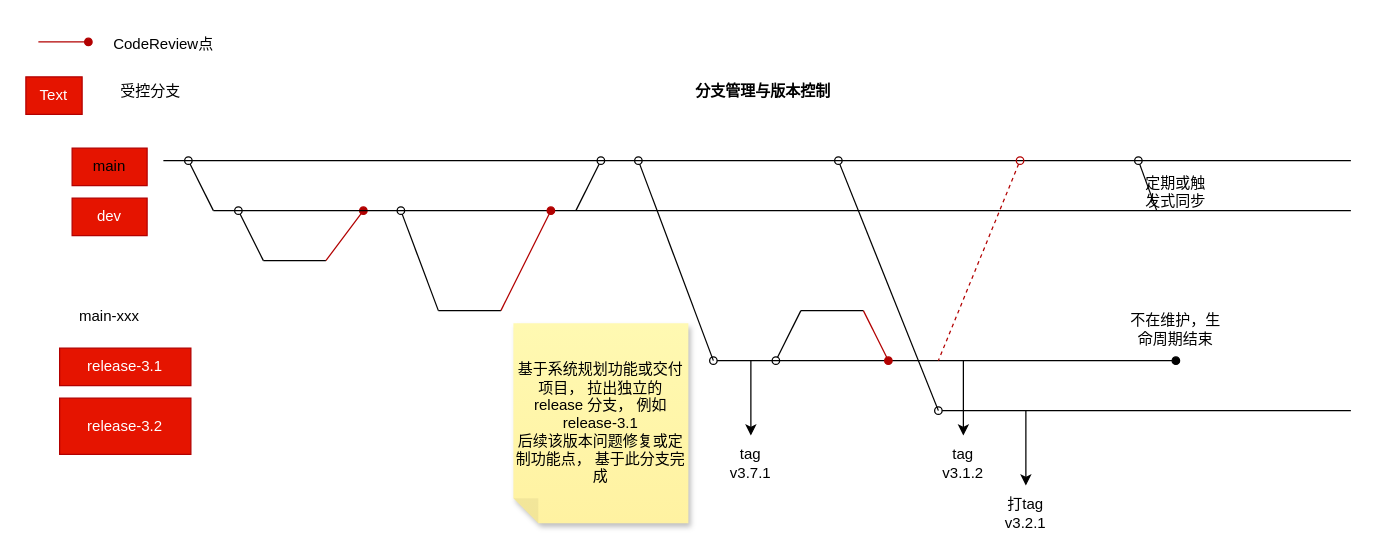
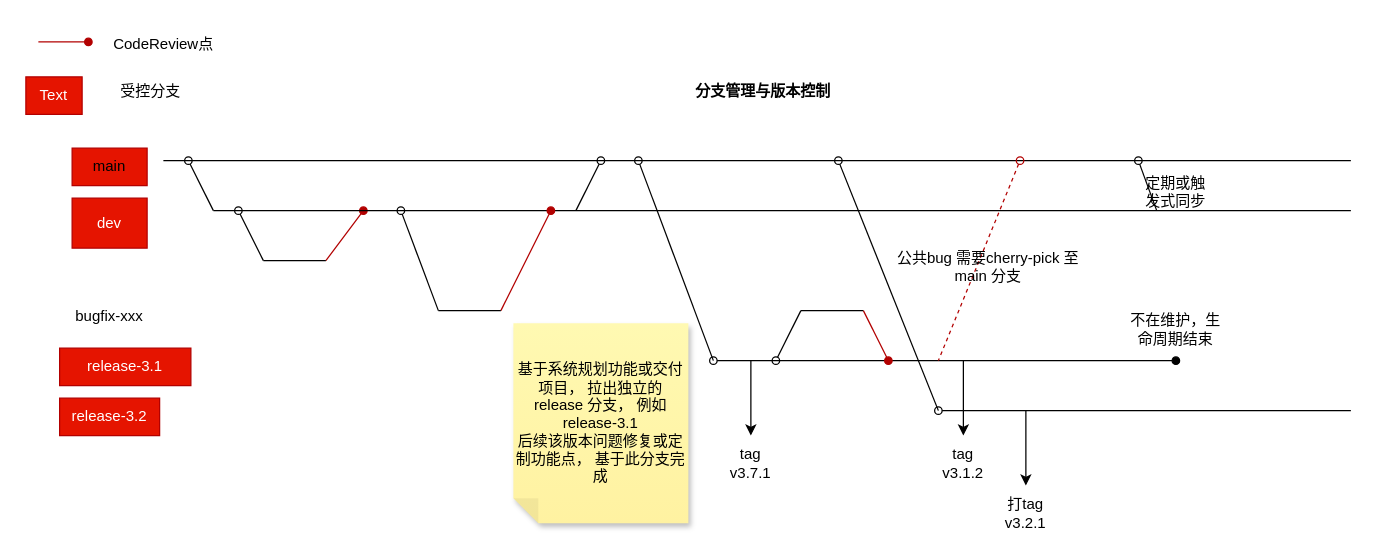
(109, 217) -> (109, 223)
none -> (988, 267)
(109, 317) -> (109, 317)
(125, 426) -> (109, 417)
